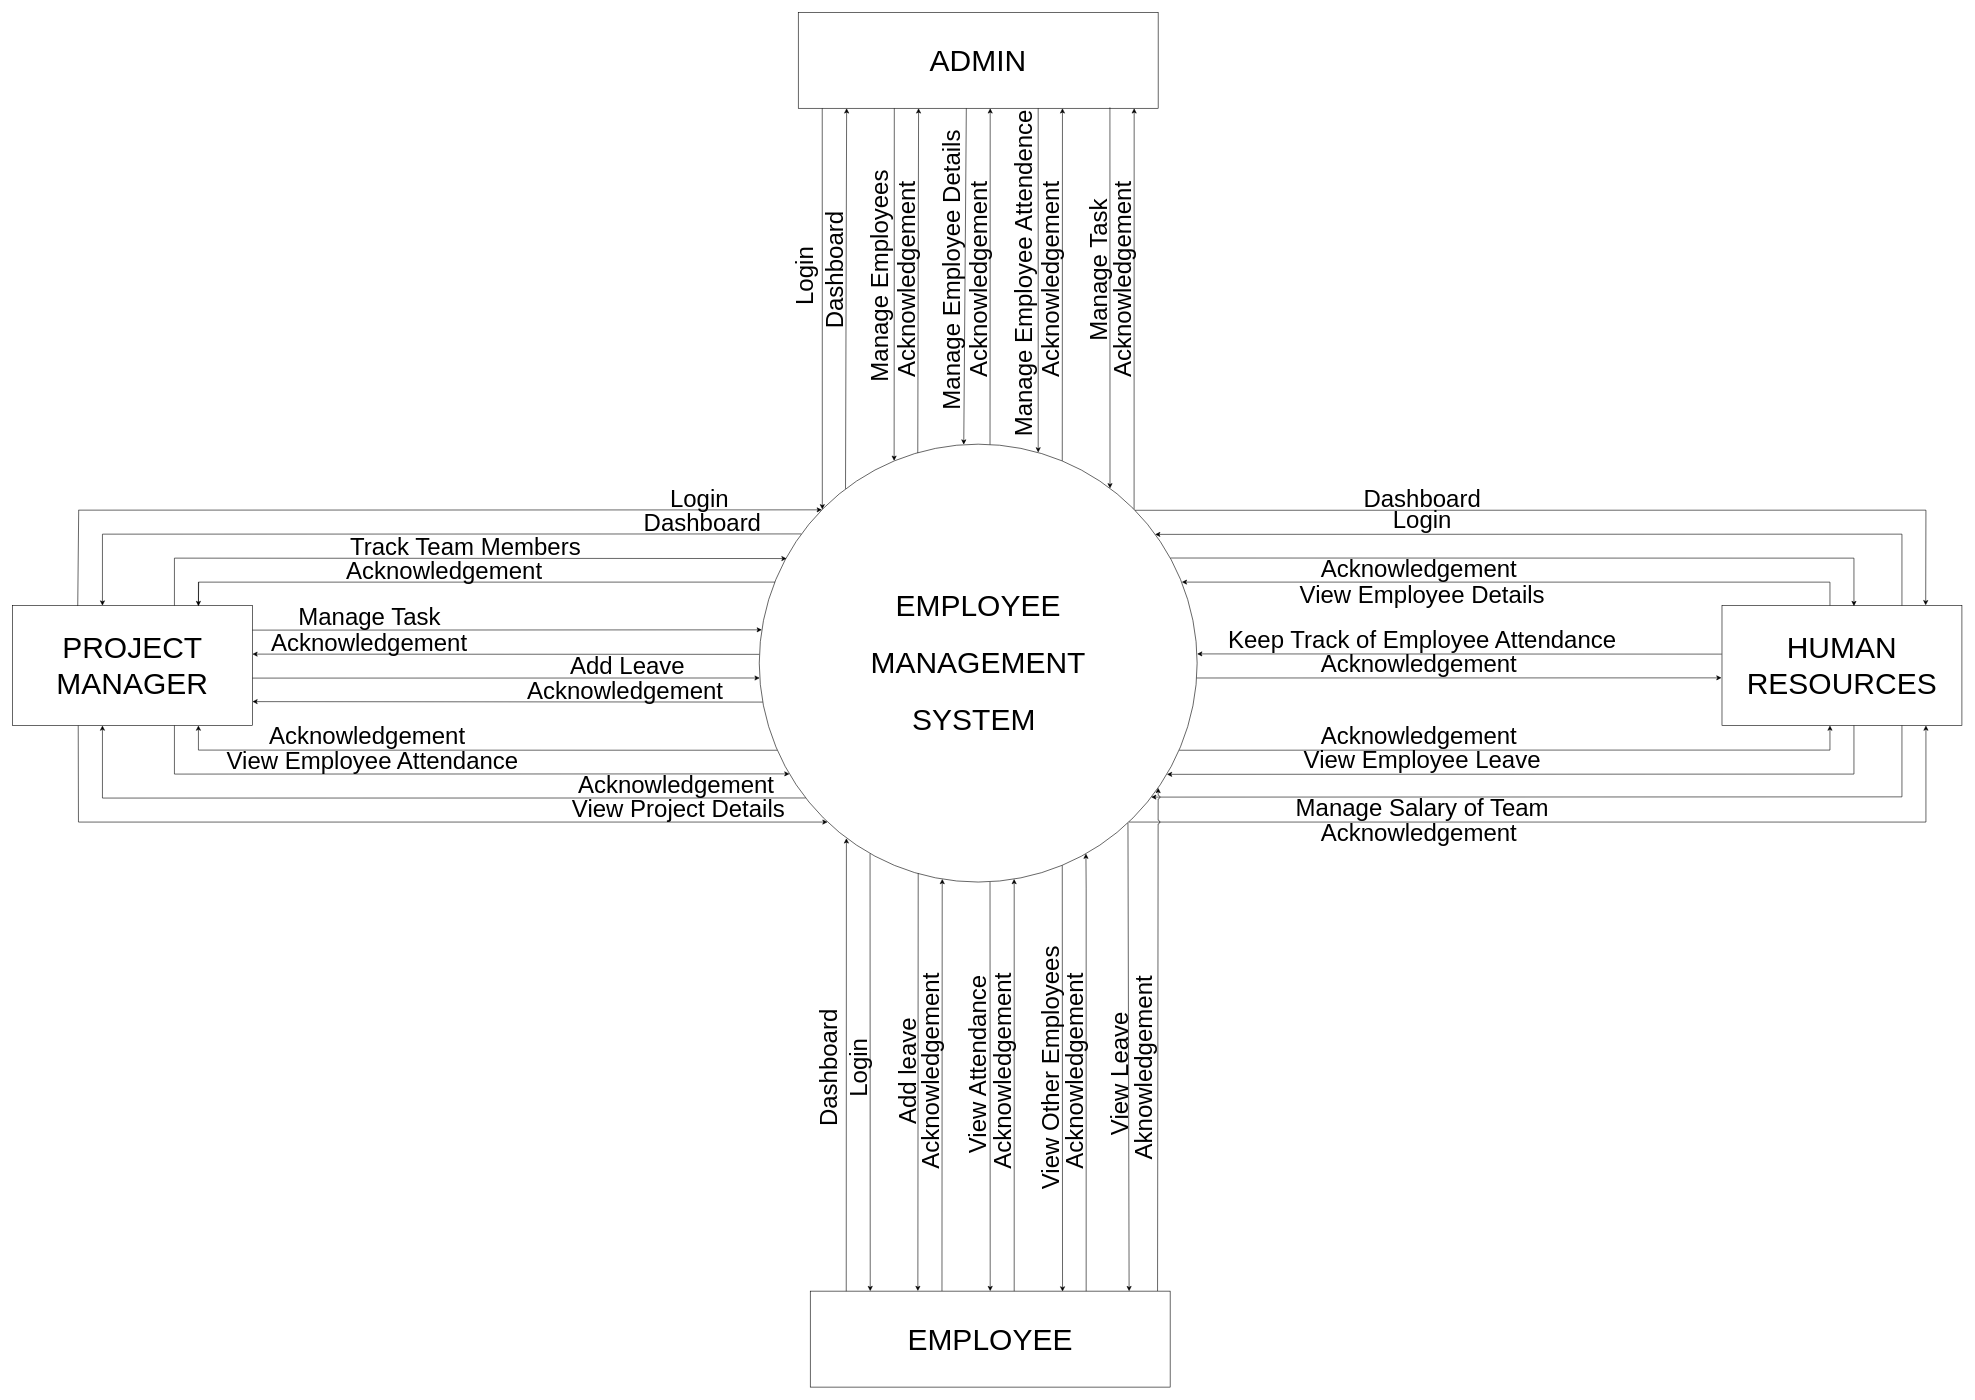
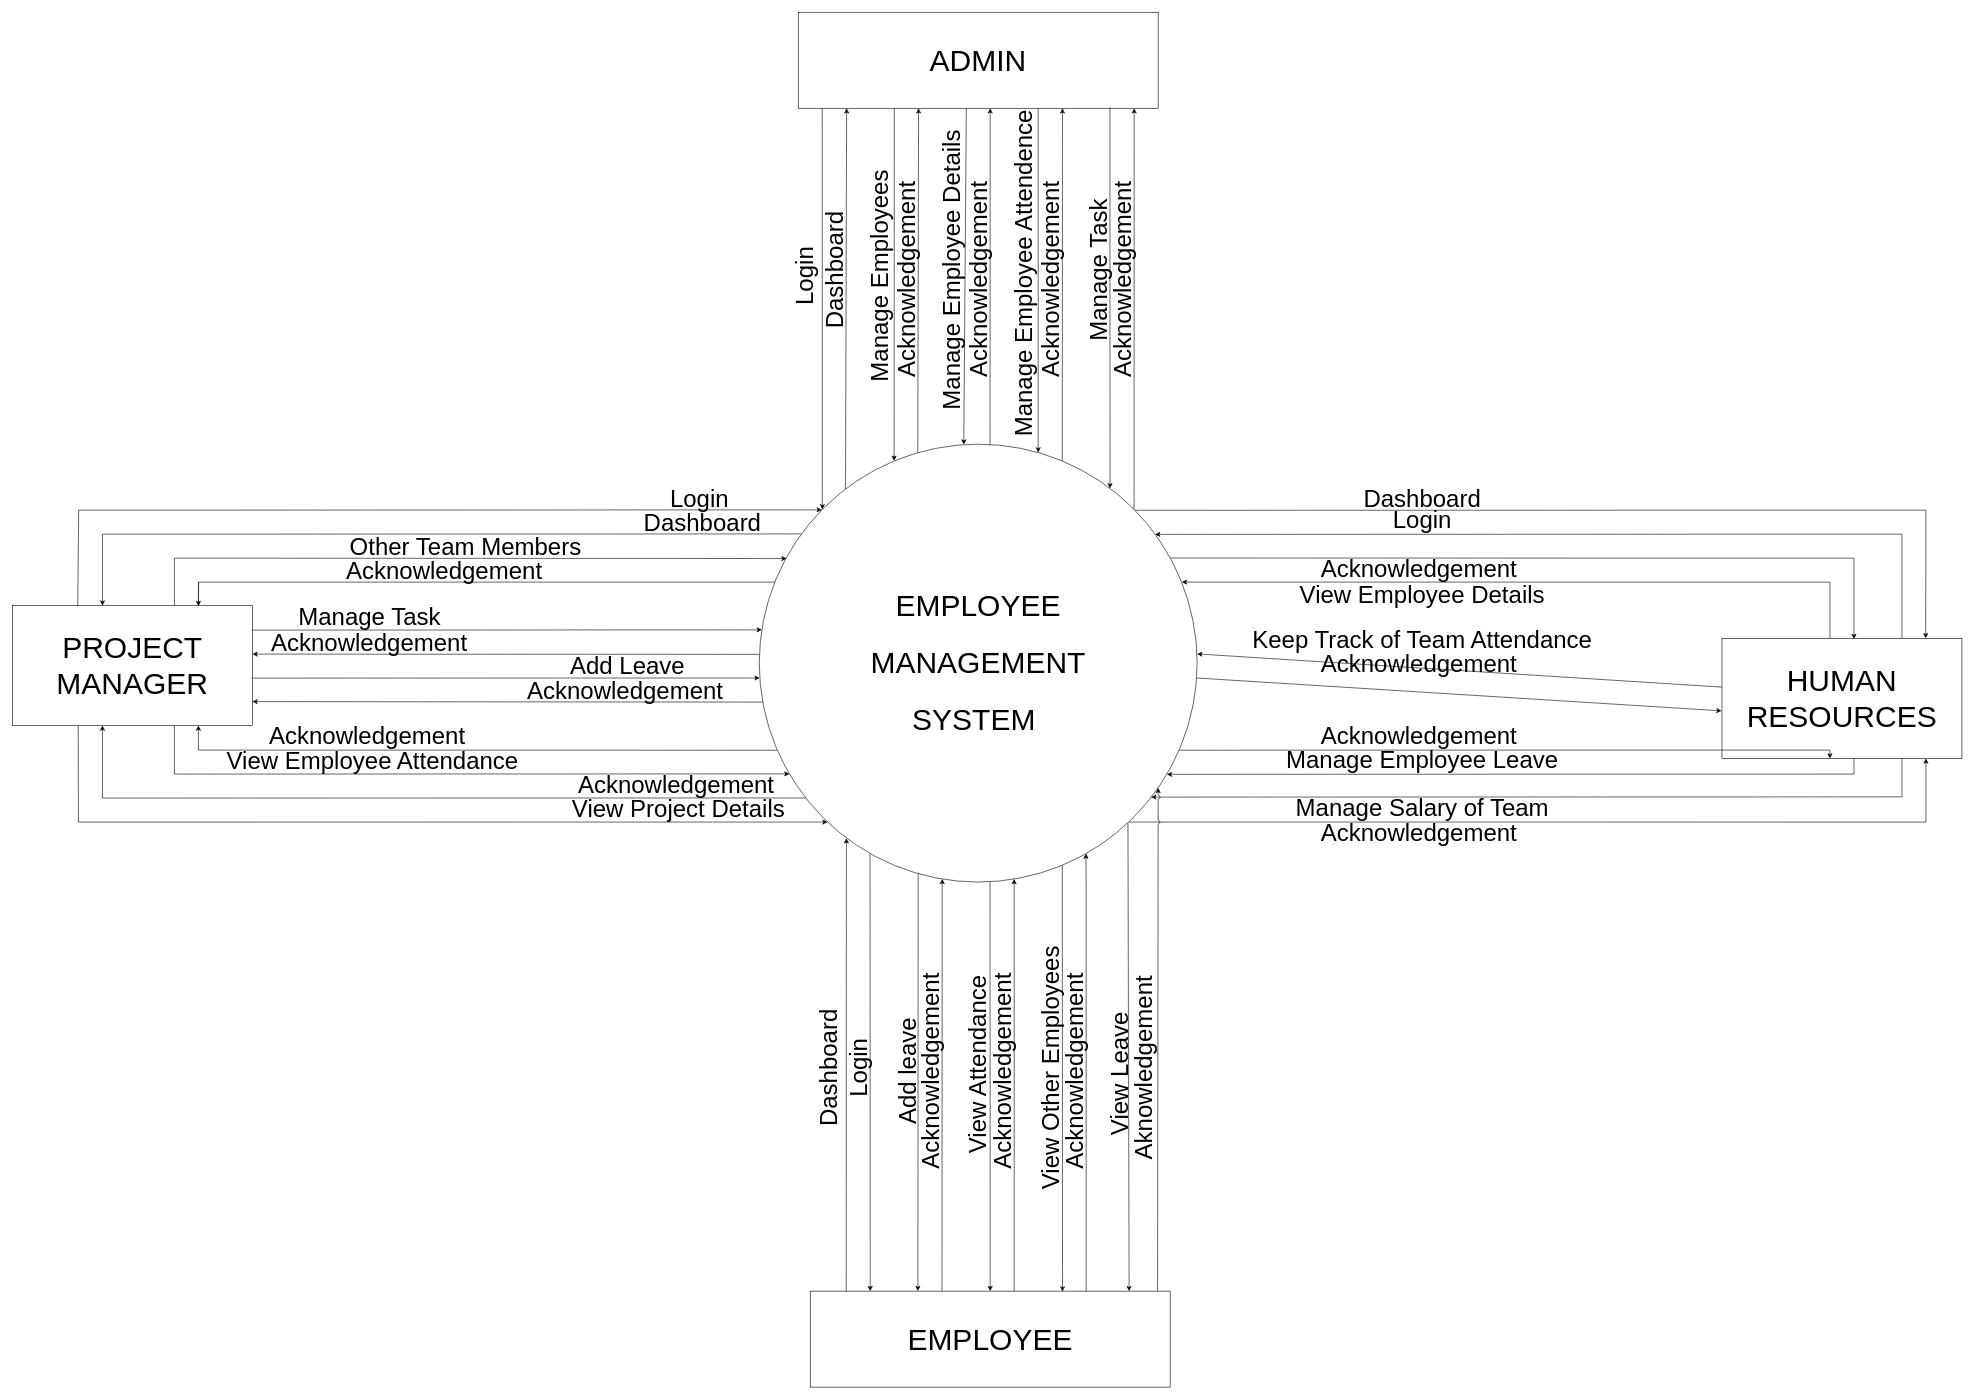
(466, 546) -> (466, 546)
(1423, 640) -> (1423, 640)
(1842, 666) -> (1842, 699)
(1423, 760) -> (1423, 760)
